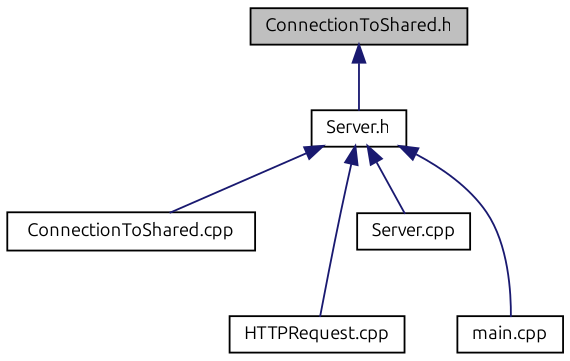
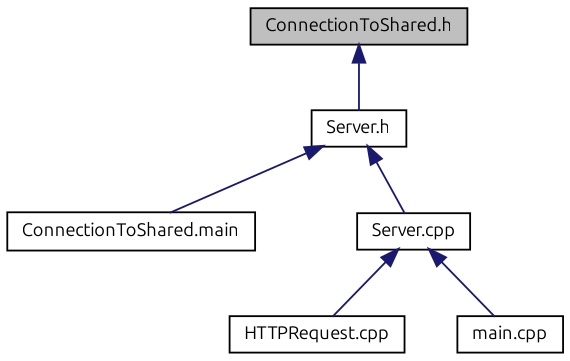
(491, 220) -> (468, 289)
(131, 231) -> (131, 231)
(335, 240) -> (359, 289)
